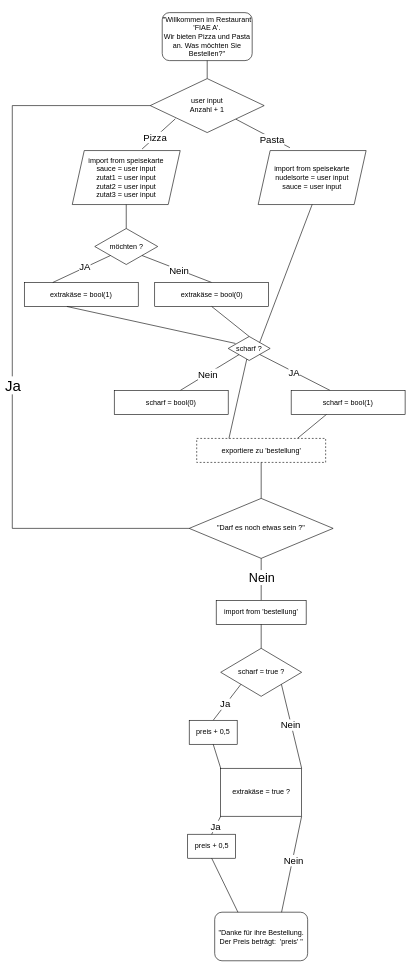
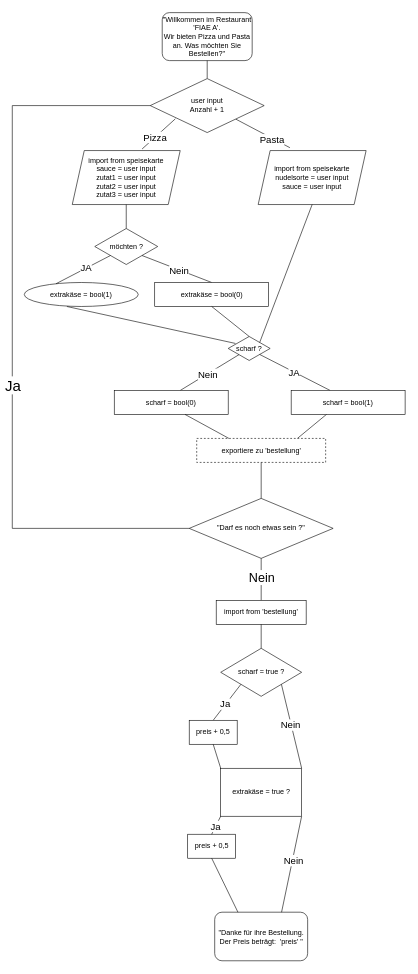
(81, 294) -> (81, 294)
(238, 399) -> (207, 426)
